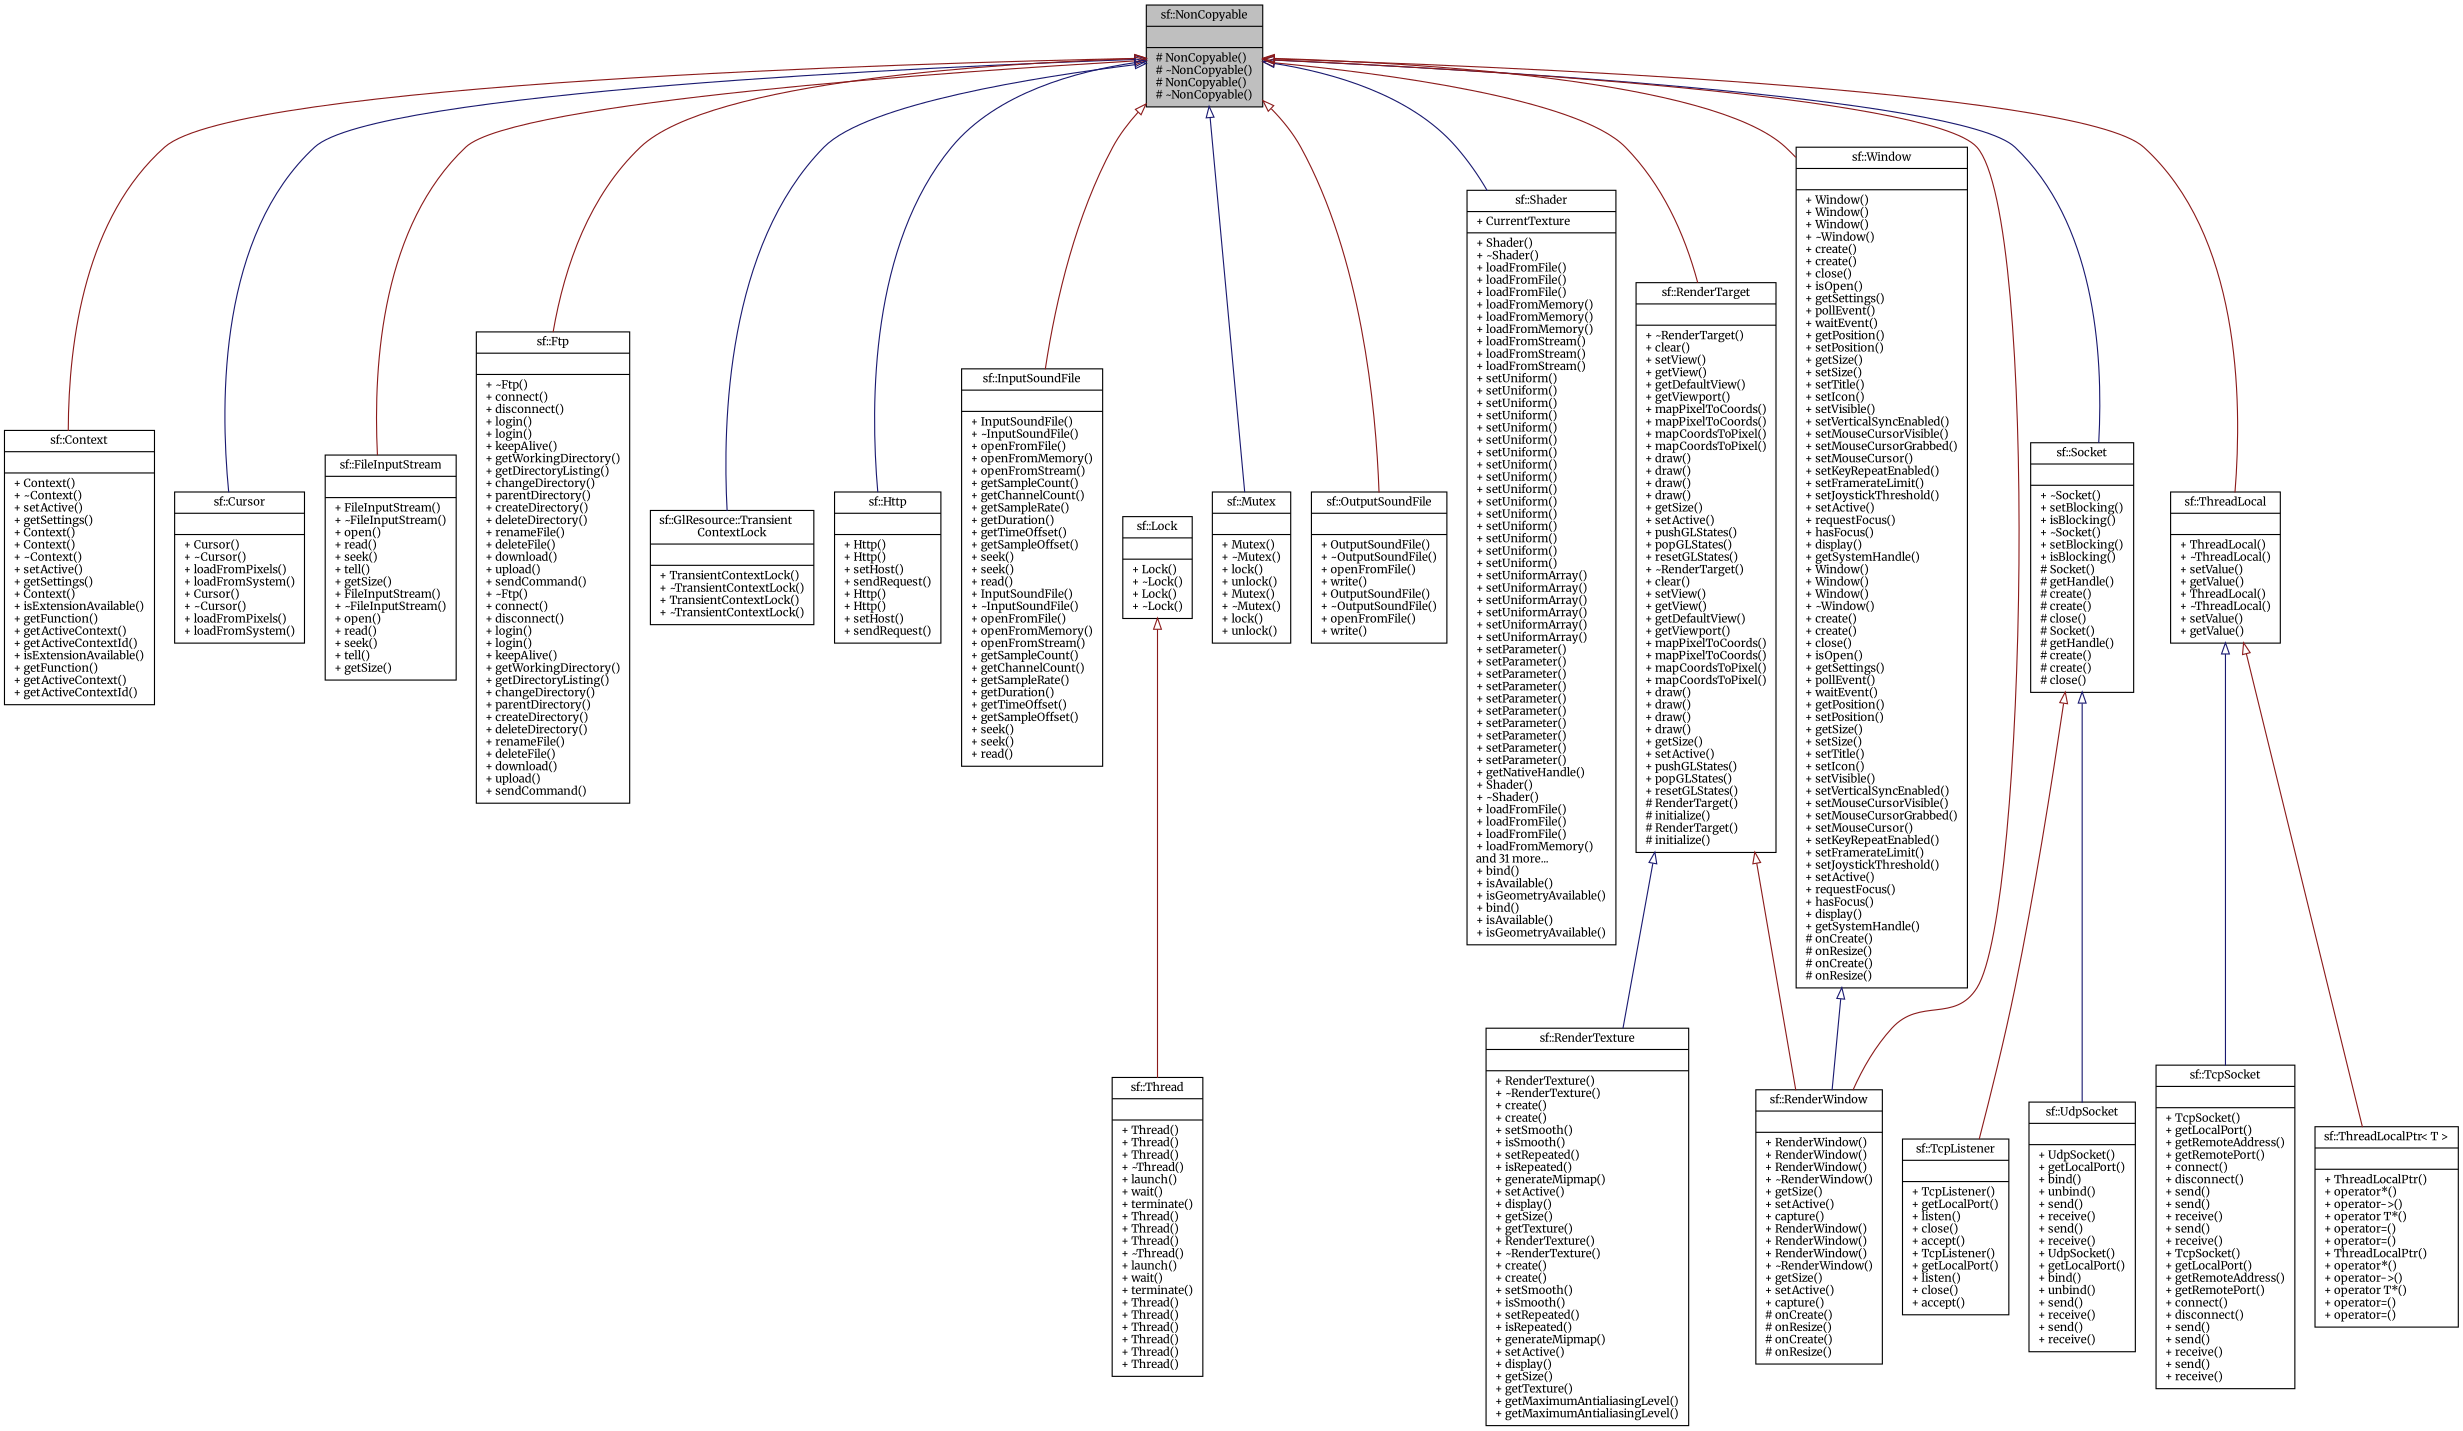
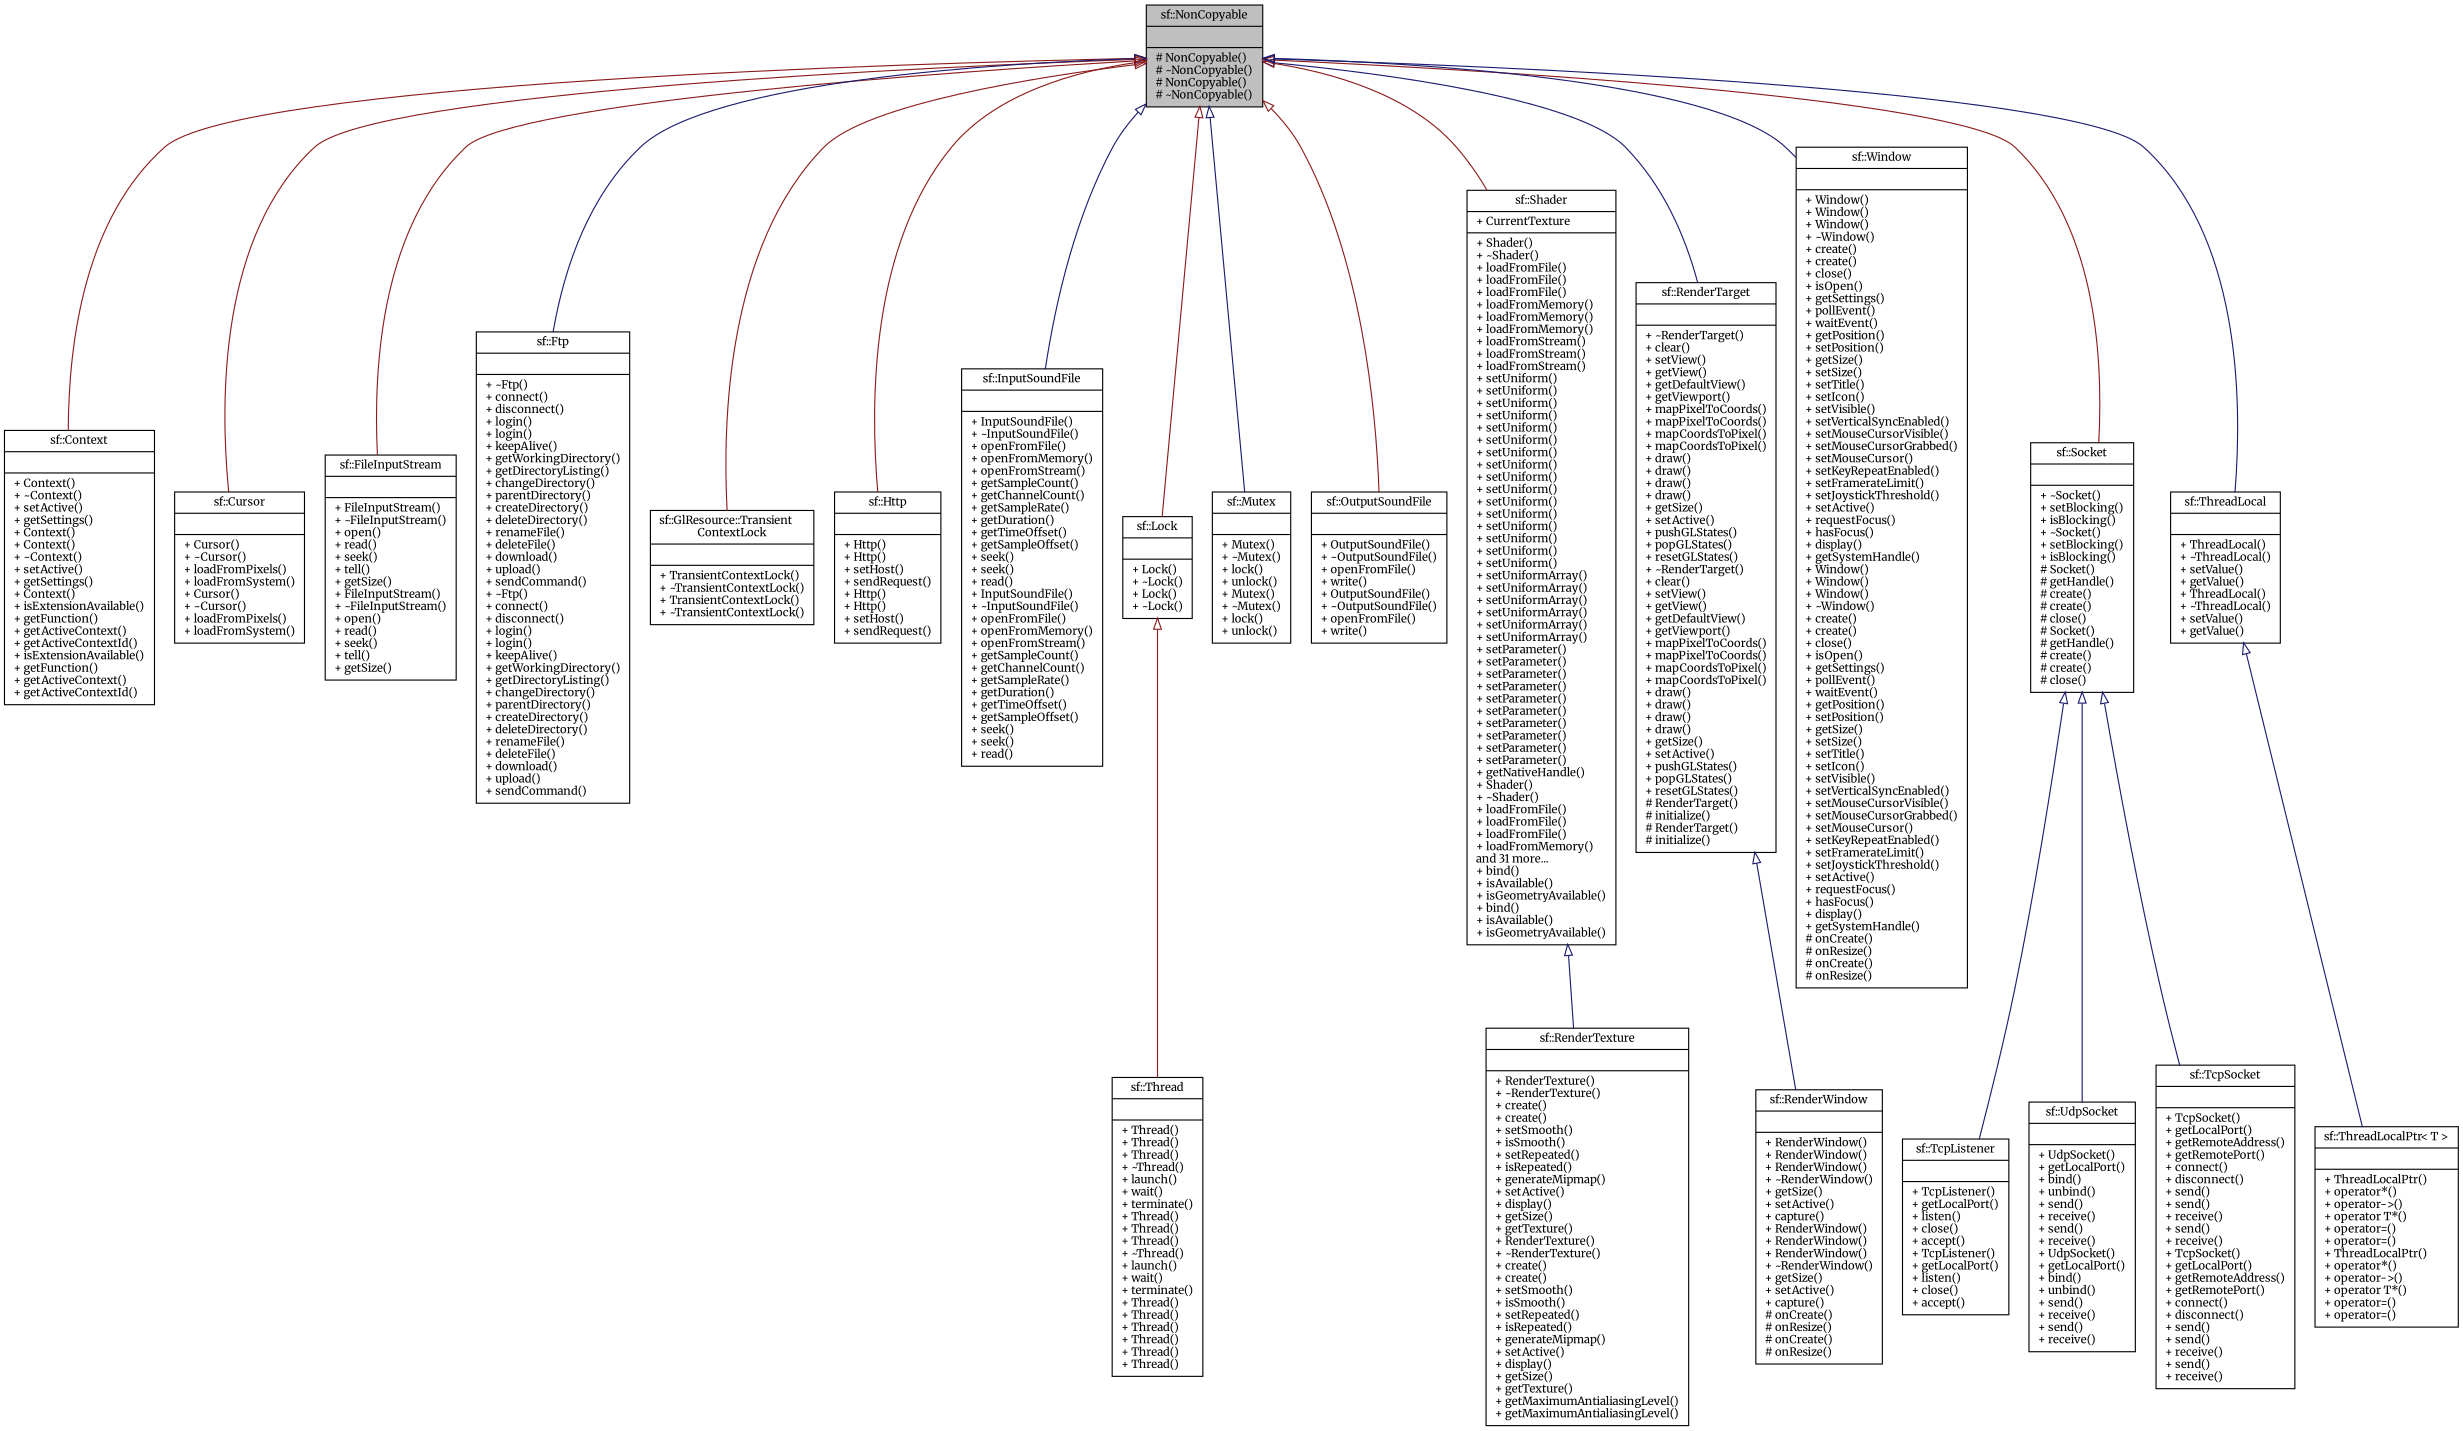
(1623, 90) -> (1623, 90)
(1896, 96) -> (1896, 96)
(538, 98) -> (538, 98)
(762, 98) -> (762, 98)
(1397, 102) -> (1397, 102)
(1531, 104) -> (1531, 104)
(1937, 121) -> (1805, 100)
(805, 171) -> (805, 171)
(912, 214) -> (912, 214)
(1076, 235) -> (1076, 235)
(2010, 297) -> (1180, 317)
(2225, 860) -> (2139, 885)
(2304, 891) -> (2304, 891)
(2028, 923) -> (2028, 923)
(1638, 946) -> (1571, 992)
(1776, 977) -> (1776, 977)
(1836, 1045) -> none
